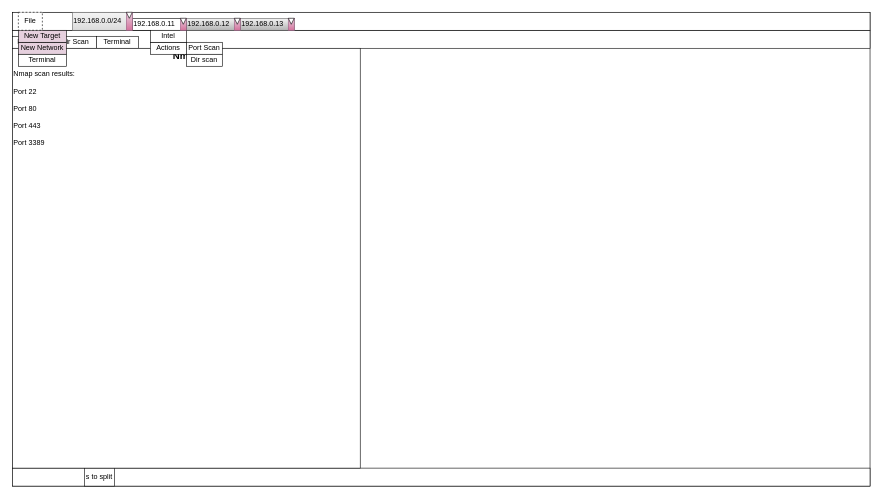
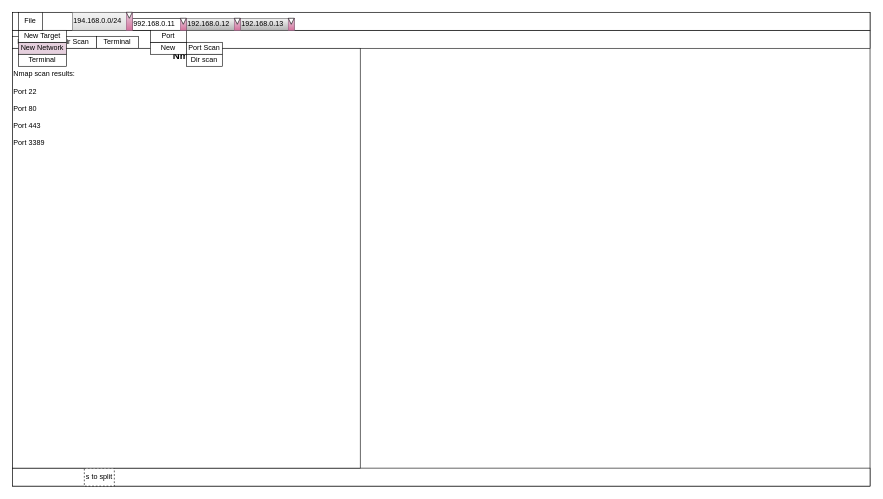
(30, 21) -> (30, 21)
(99, 21) -> (99, 21)
(155, 24) -> (155, 24)
(42, 36) -> (42, 36)
(168, 36) -> (168, 36)
(168, 48) -> (168, 48)
(99, 477) -> (99, 477)
